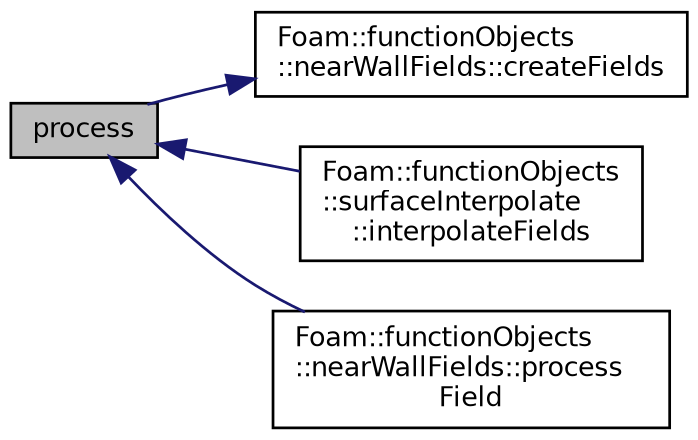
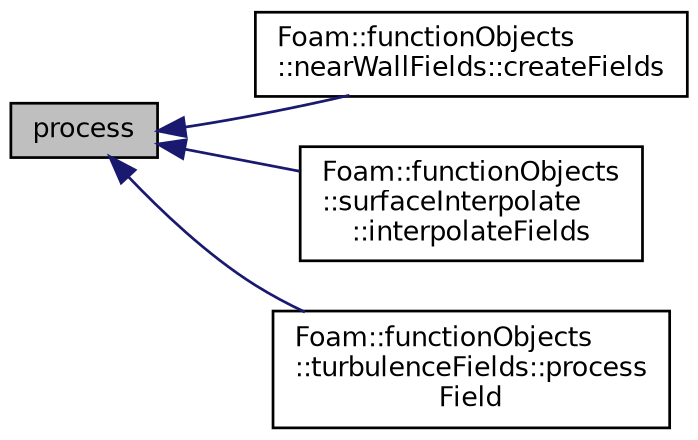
(187, 94) -> (268, 113)
(471, 369) -> (471, 369)
